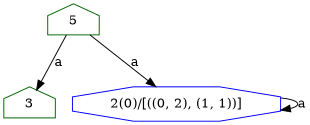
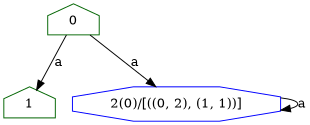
(73, 21) -> (73, 21)
(30, 104) -> (30, 104)
